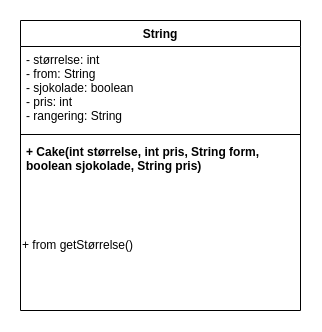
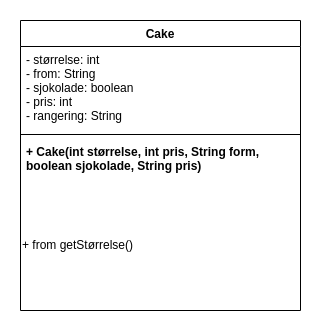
(160, 34) -> (160, 34)
